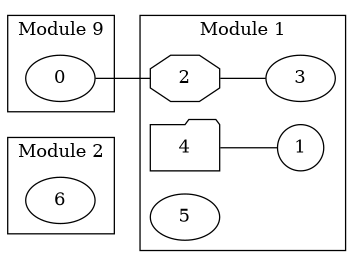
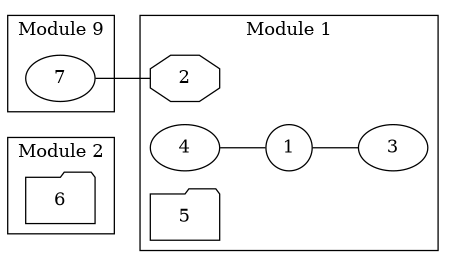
(60, 78) -> (60, 78)
(243, 78) -> (335, 148)
(185, 148) -> (185, 148)
(60, 200) -> (60, 200)
(185, 217) -> (185, 217)
